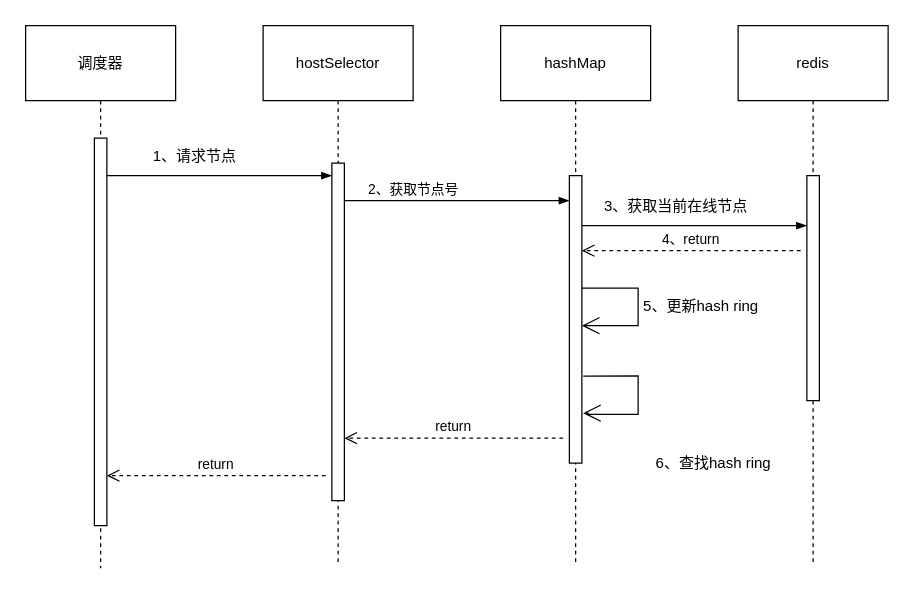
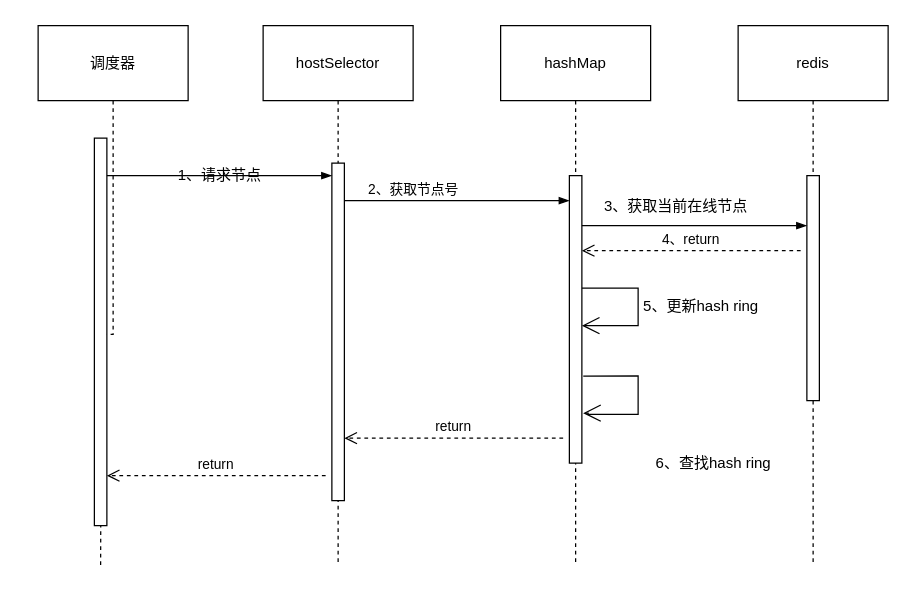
(101, 63) -> (113, 63)
(194, 157) -> (219, 176)
